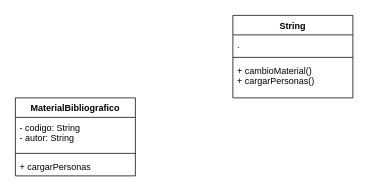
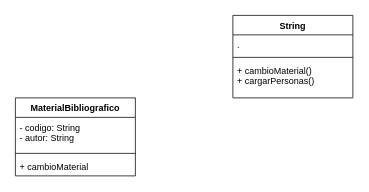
(59, 167) -> (56, 167)
